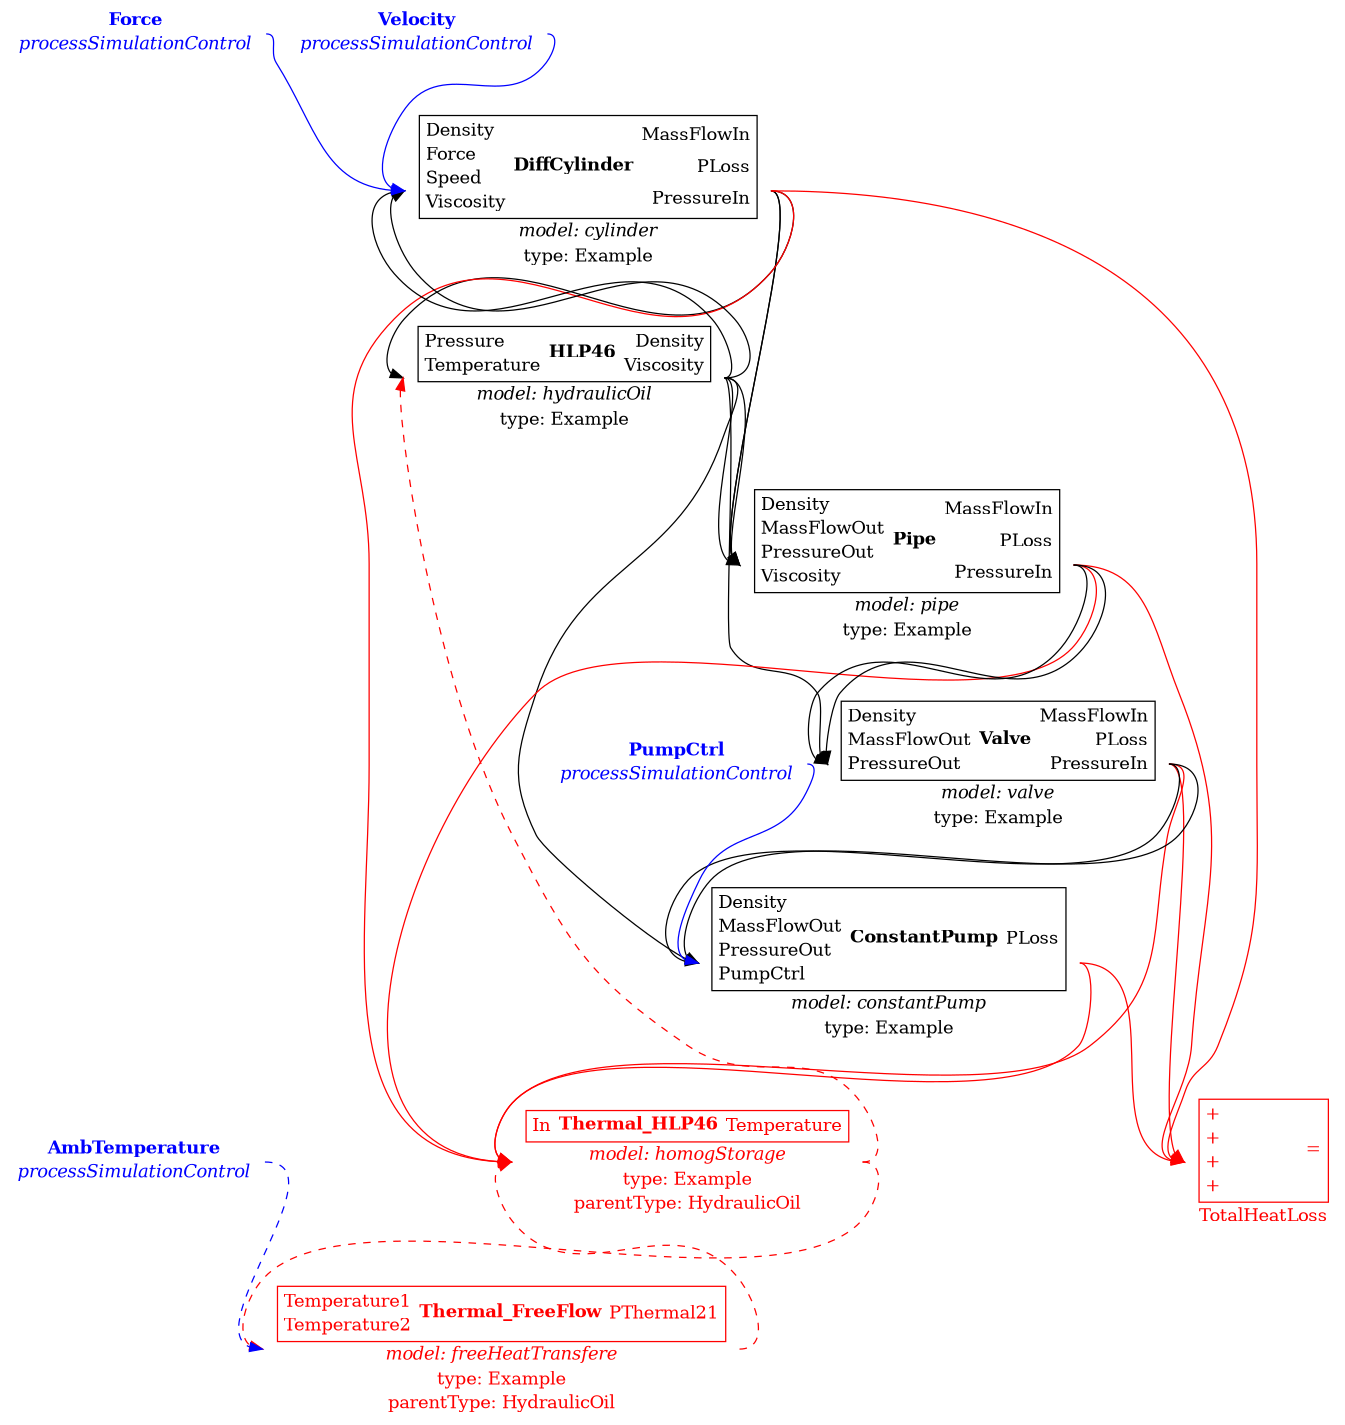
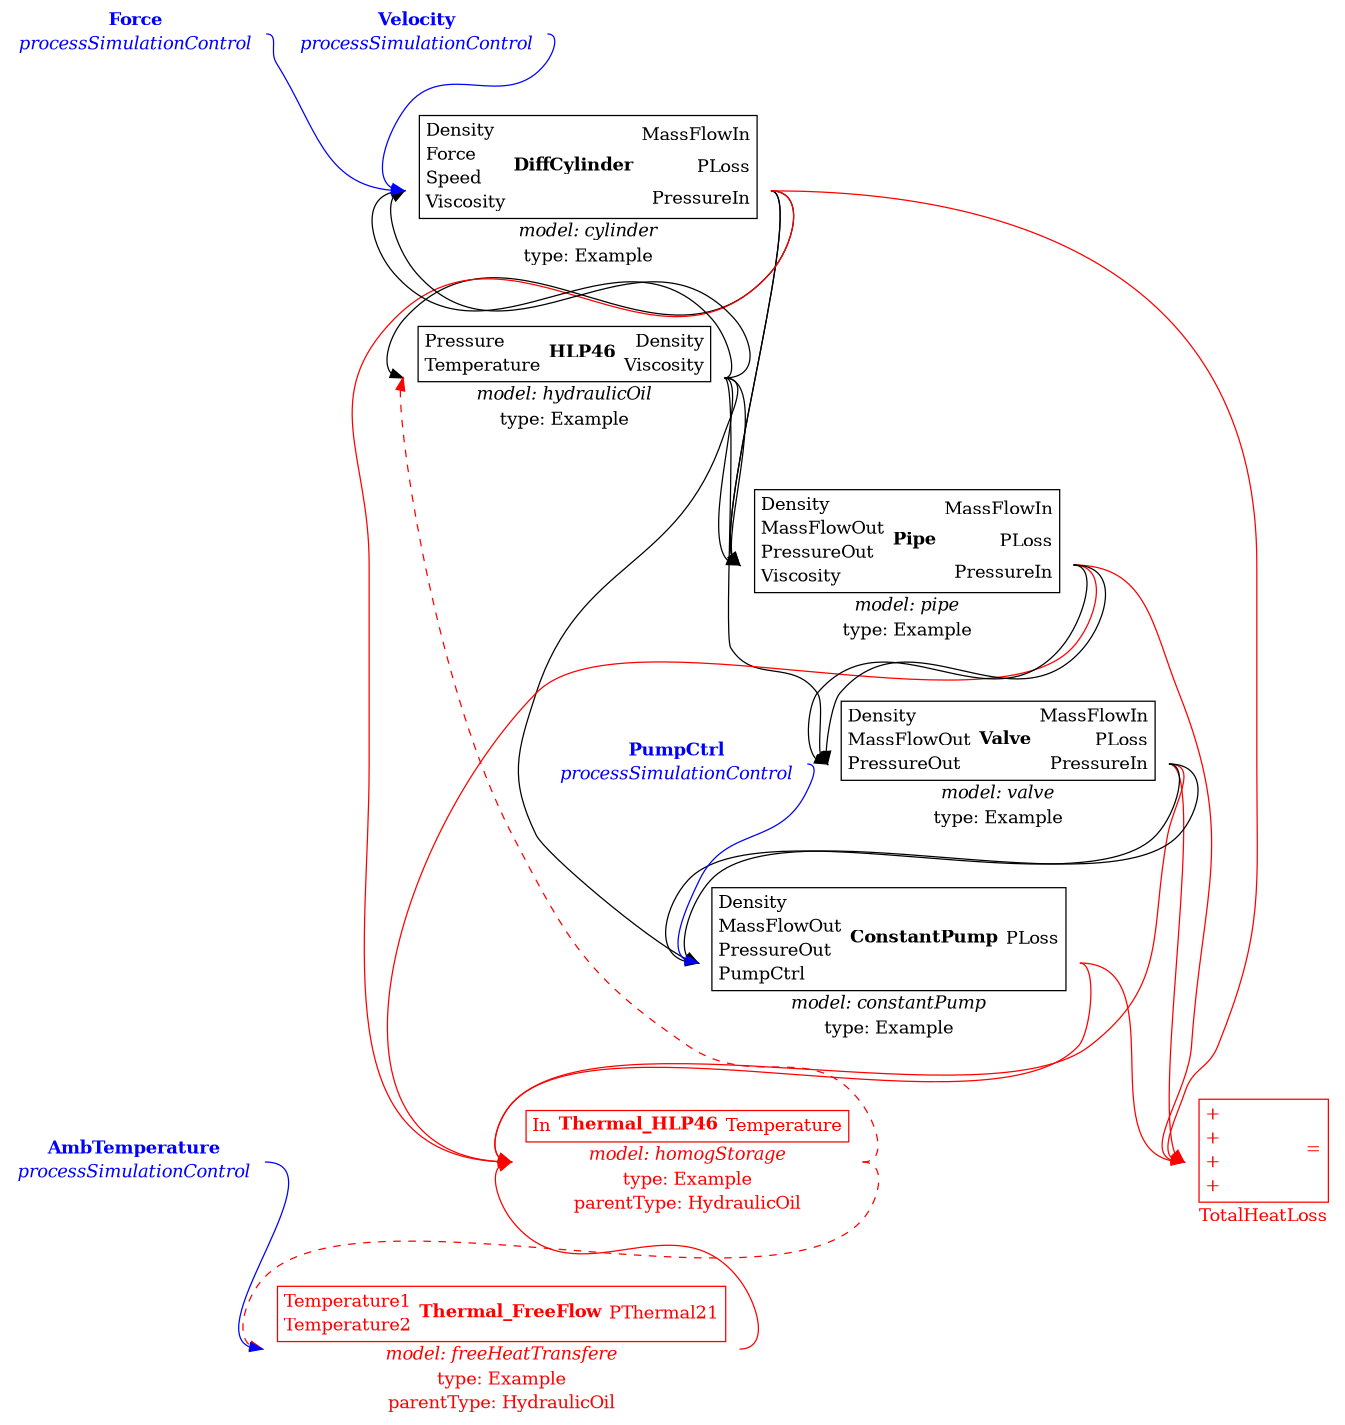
(649, 1247) -> (649, 1247)
(266, 1250) -> (266, 1250)
